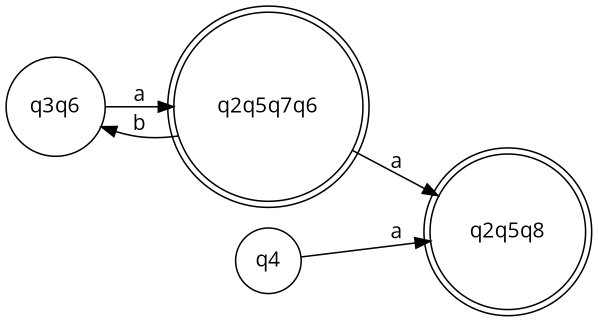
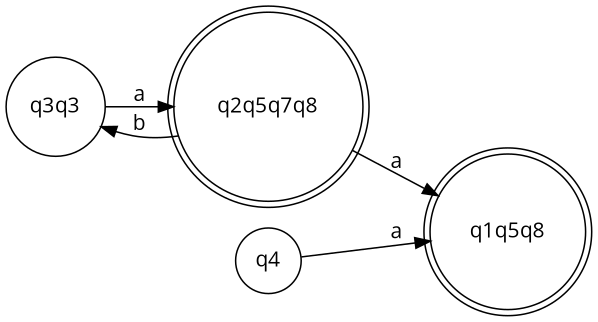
(56, 107) -> (56, 107)
(268, 107) -> (268, 107)
(508, 232) -> (508, 232)
